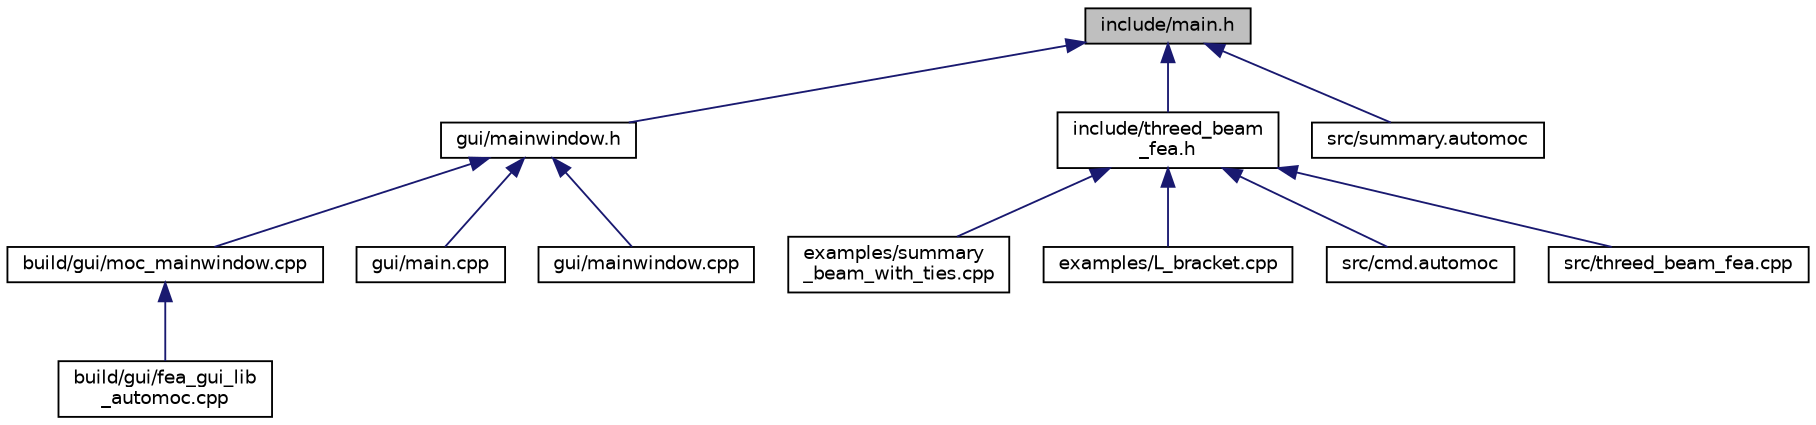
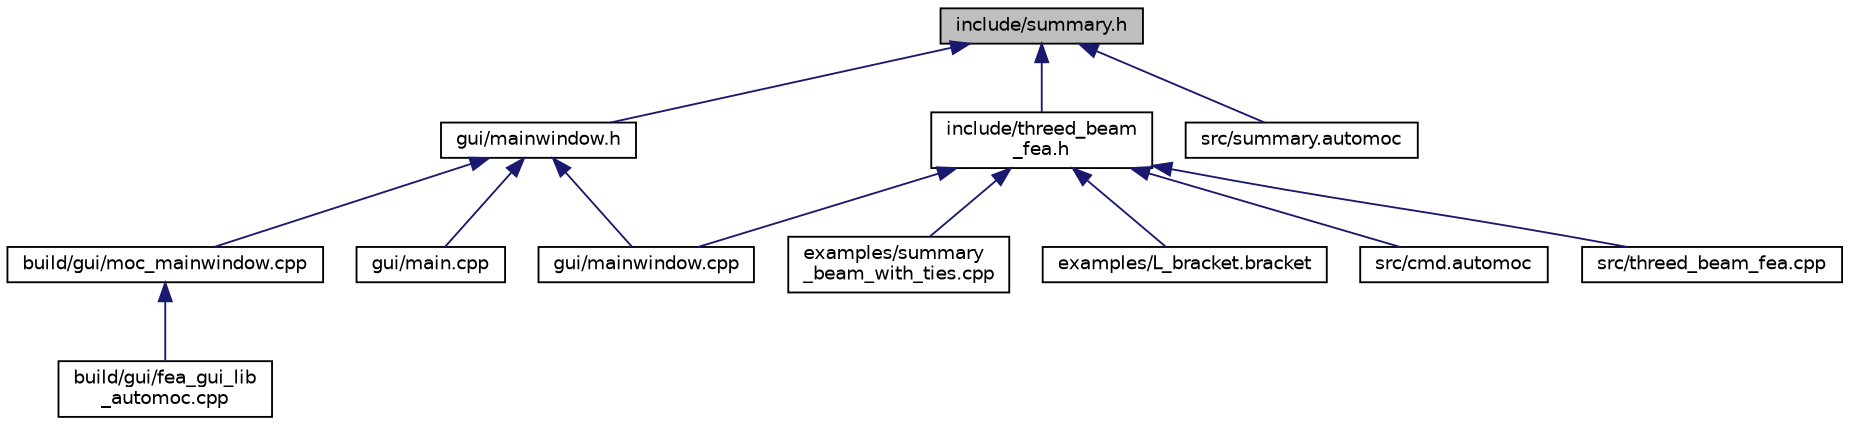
(1168, 26) -> (1042, 26)
none -> (818, 210)
(1168, 265) -> (1185, 265)
